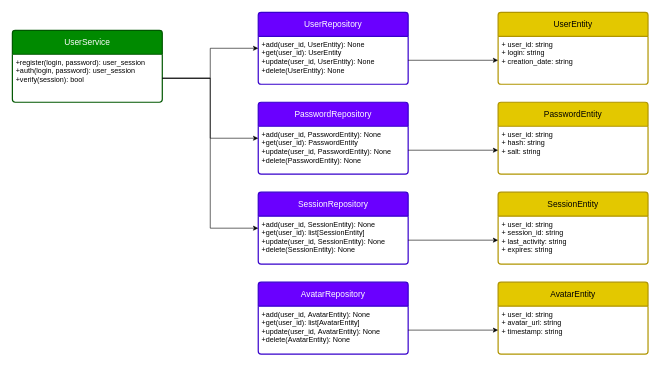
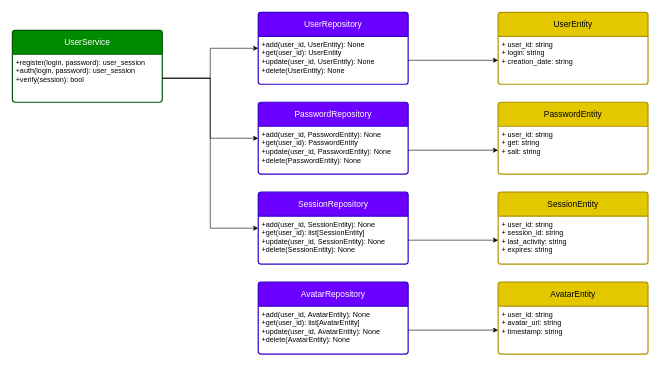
(531, 143) -> (531, 143)
